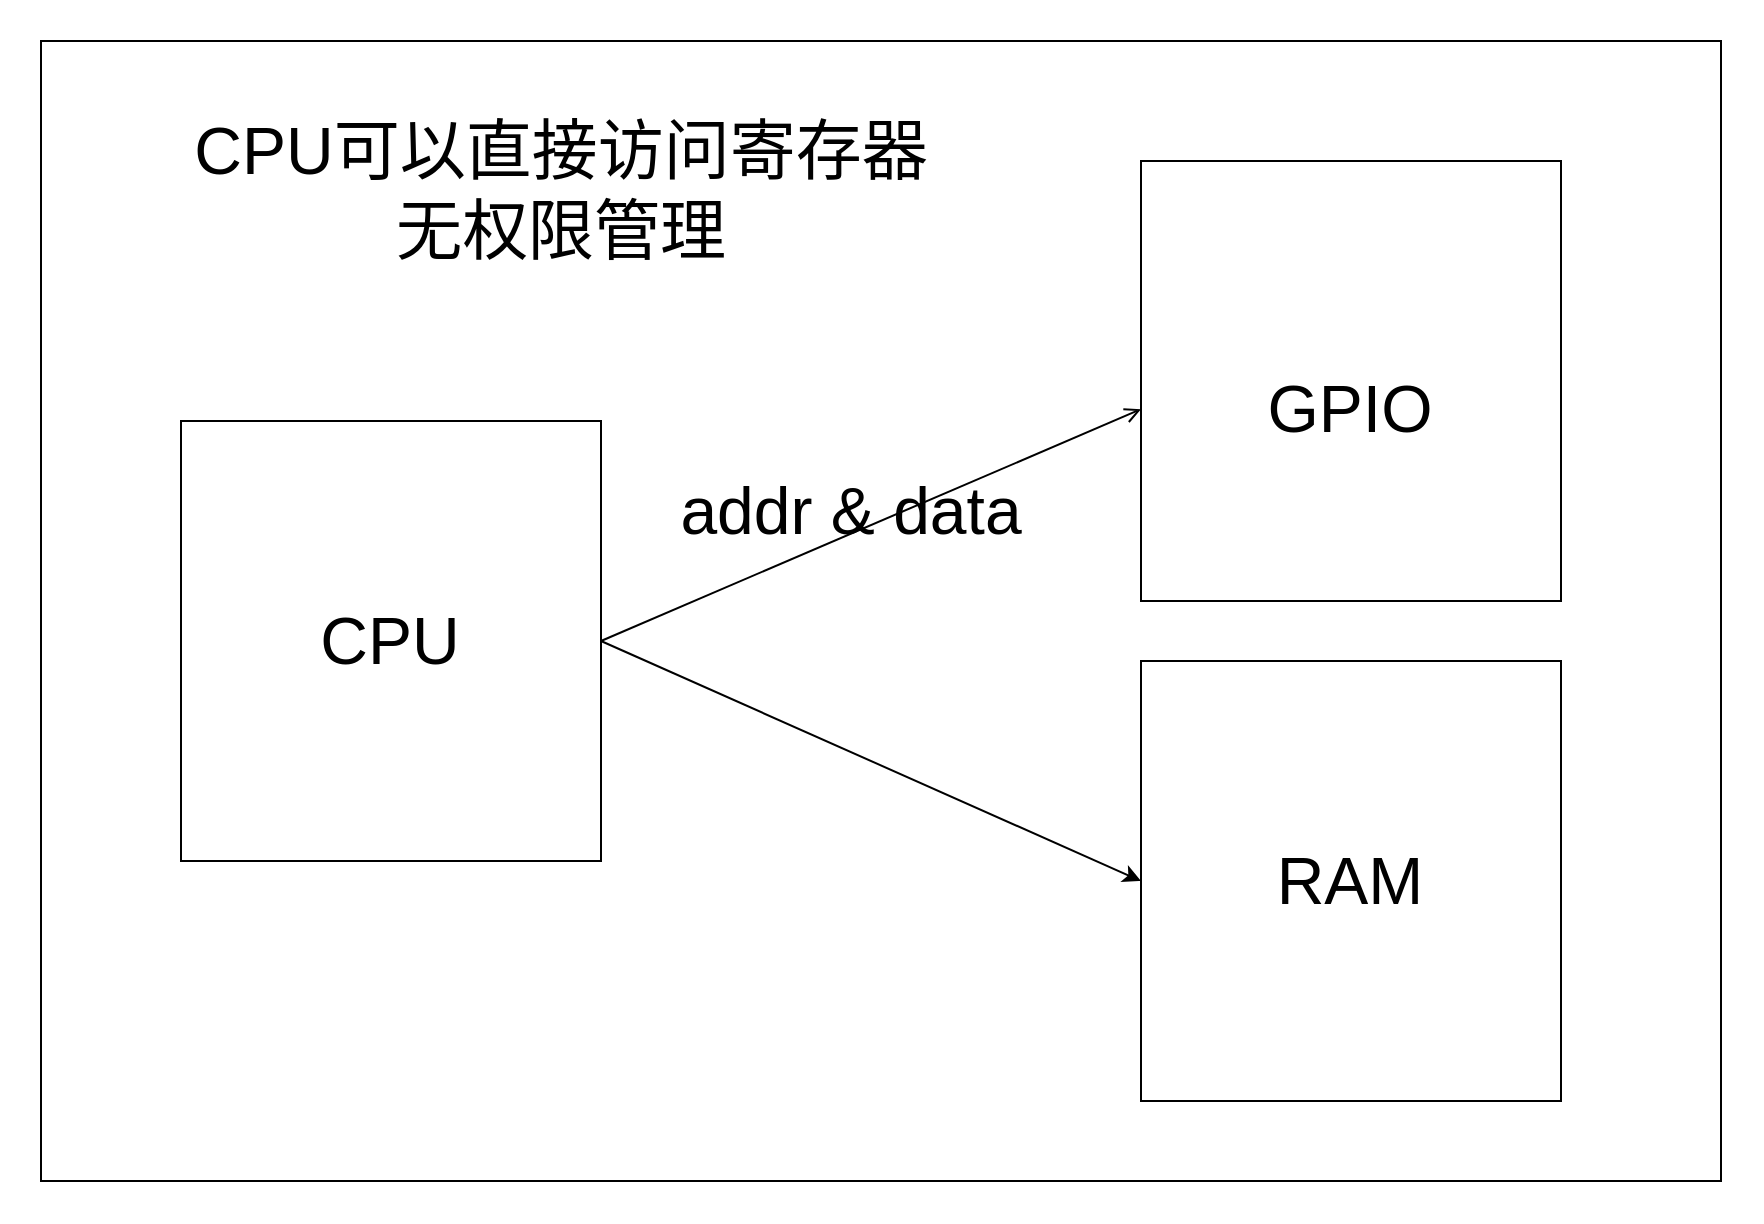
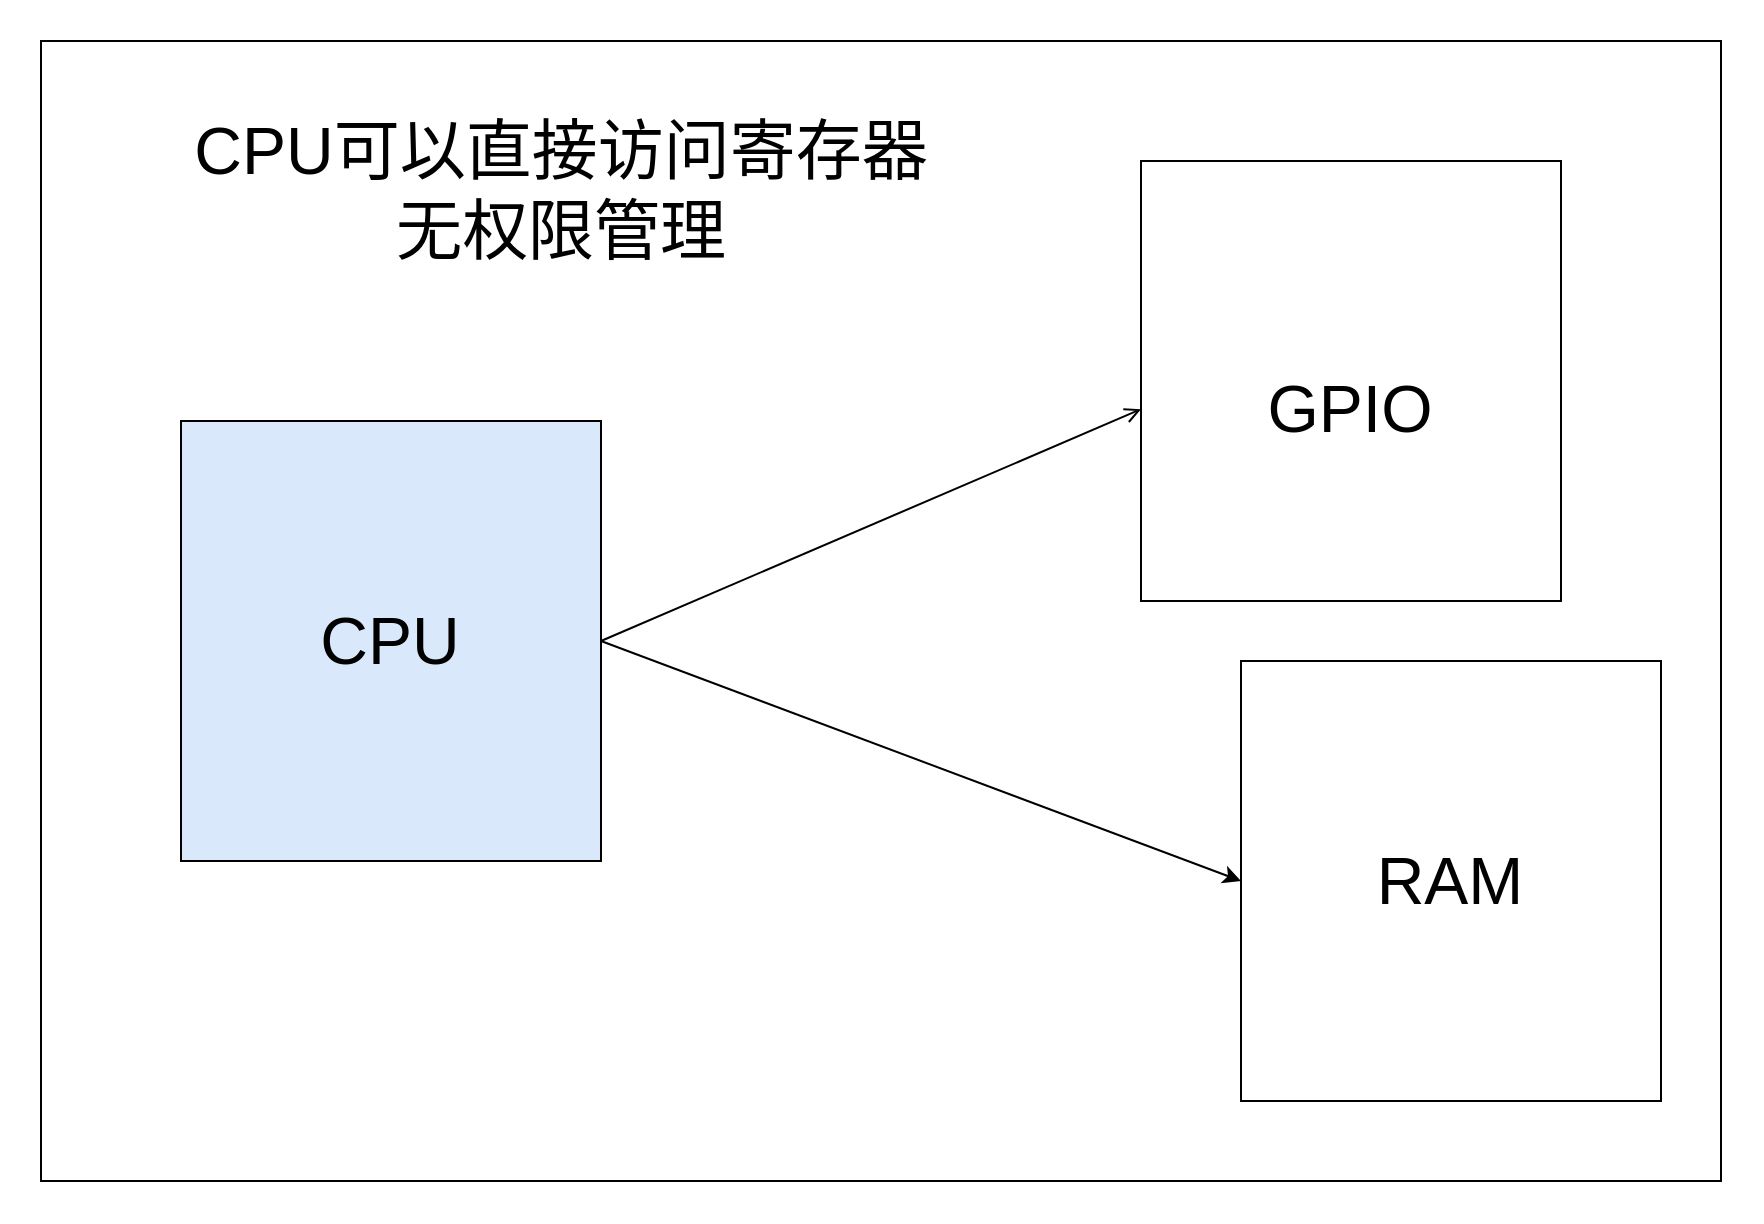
(851, 511) -> none
(391, 641) -> (391, 641)
(1351, 881) -> (1451, 881)
